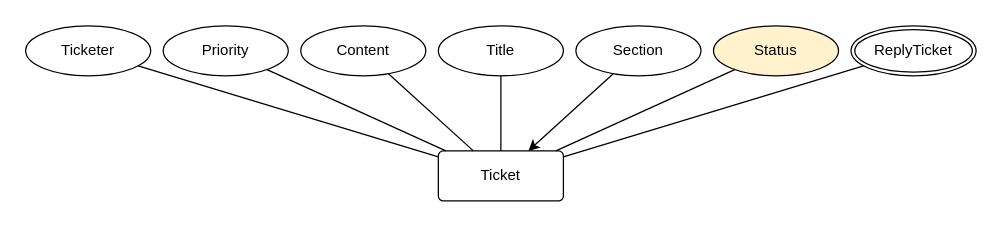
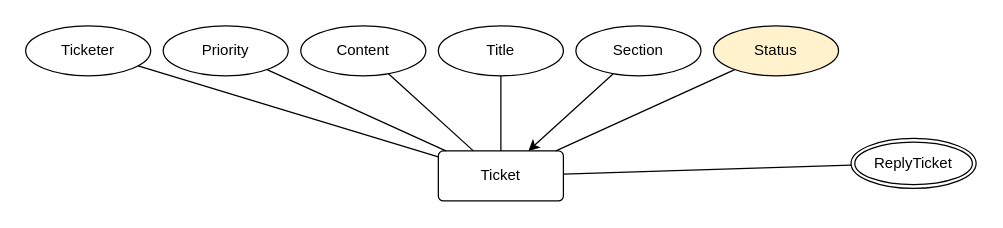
(913, 51) -> (913, 163)
